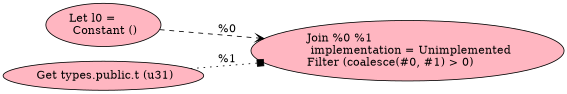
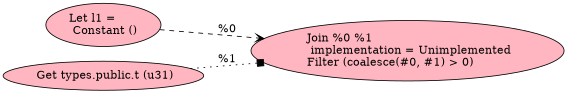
(103, 25) -> (103, 25)
